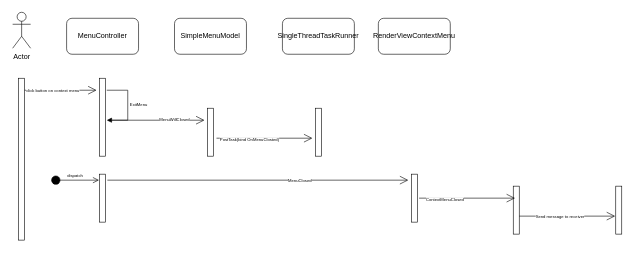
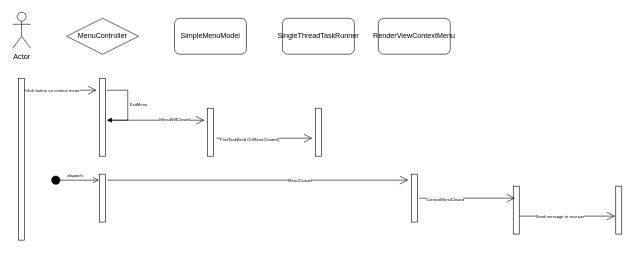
(102, 36) -> (102, 36)
